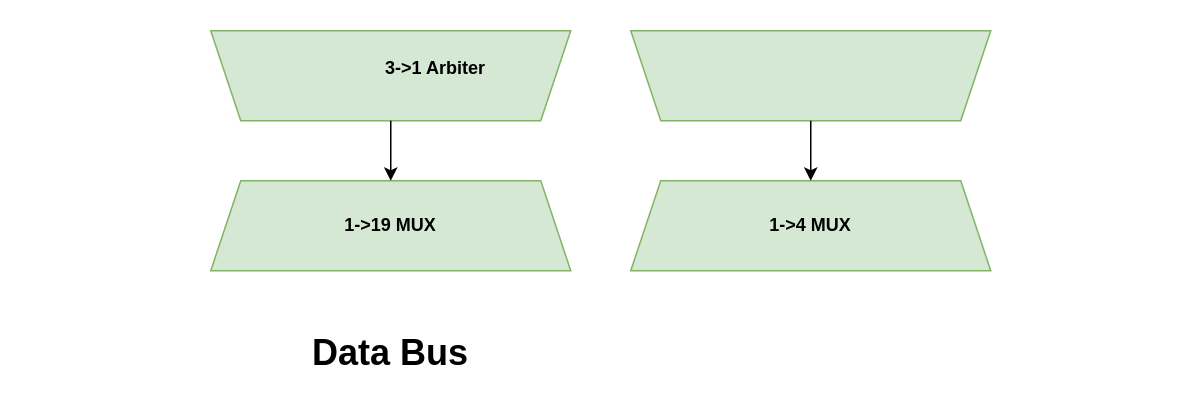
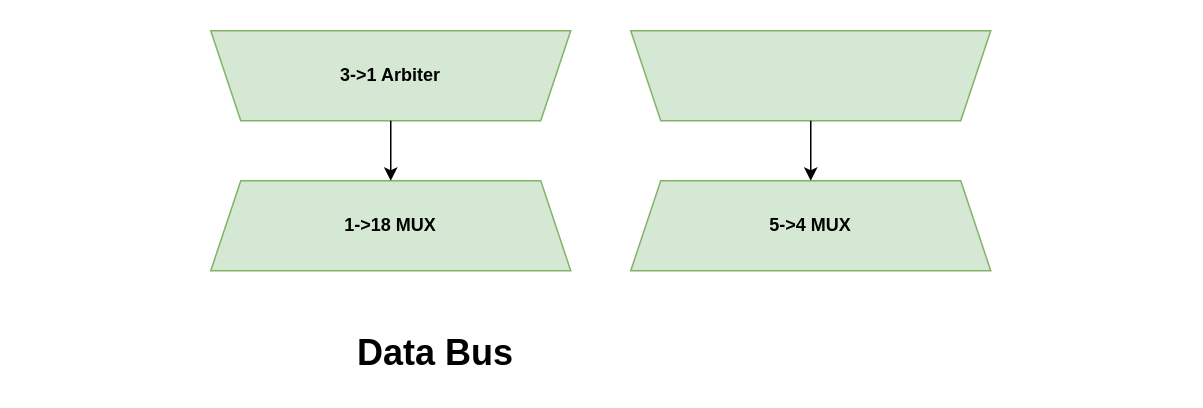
(436, 68) -> (391, 76)
(391, 226) -> (391, 226)
(811, 226) -> (811, 226)
(391, 353) -> (436, 353)
